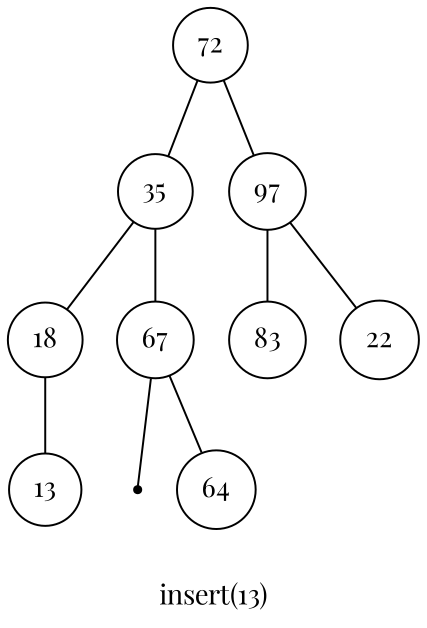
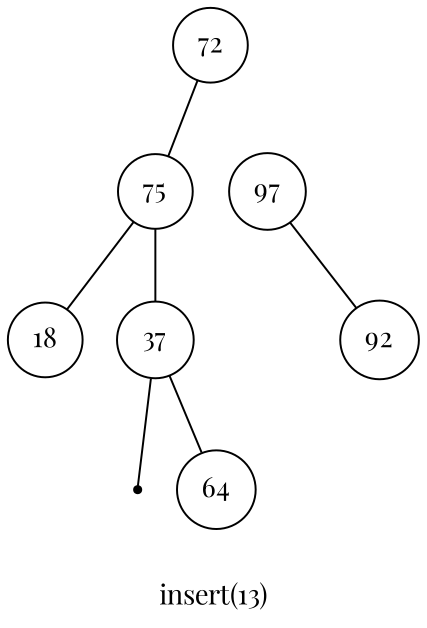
(239, 118) -> none
(155, 191) -> (155, 191)
(155, 340) -> (155, 340)
(267, 340) -> none
(380, 340) -> (380, 340)
(45, 490) -> none
